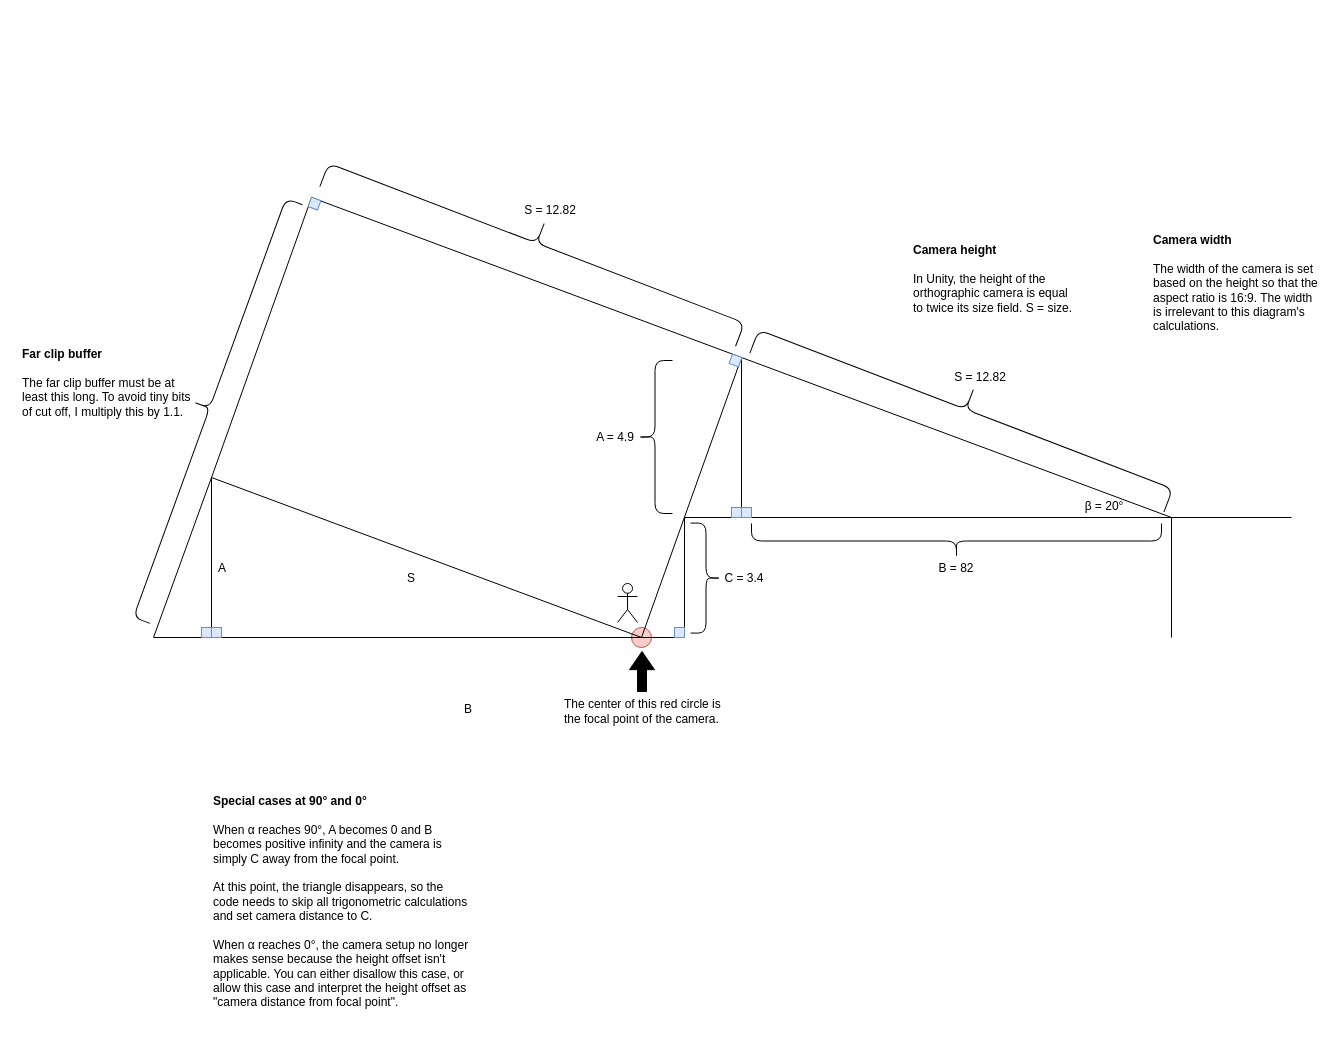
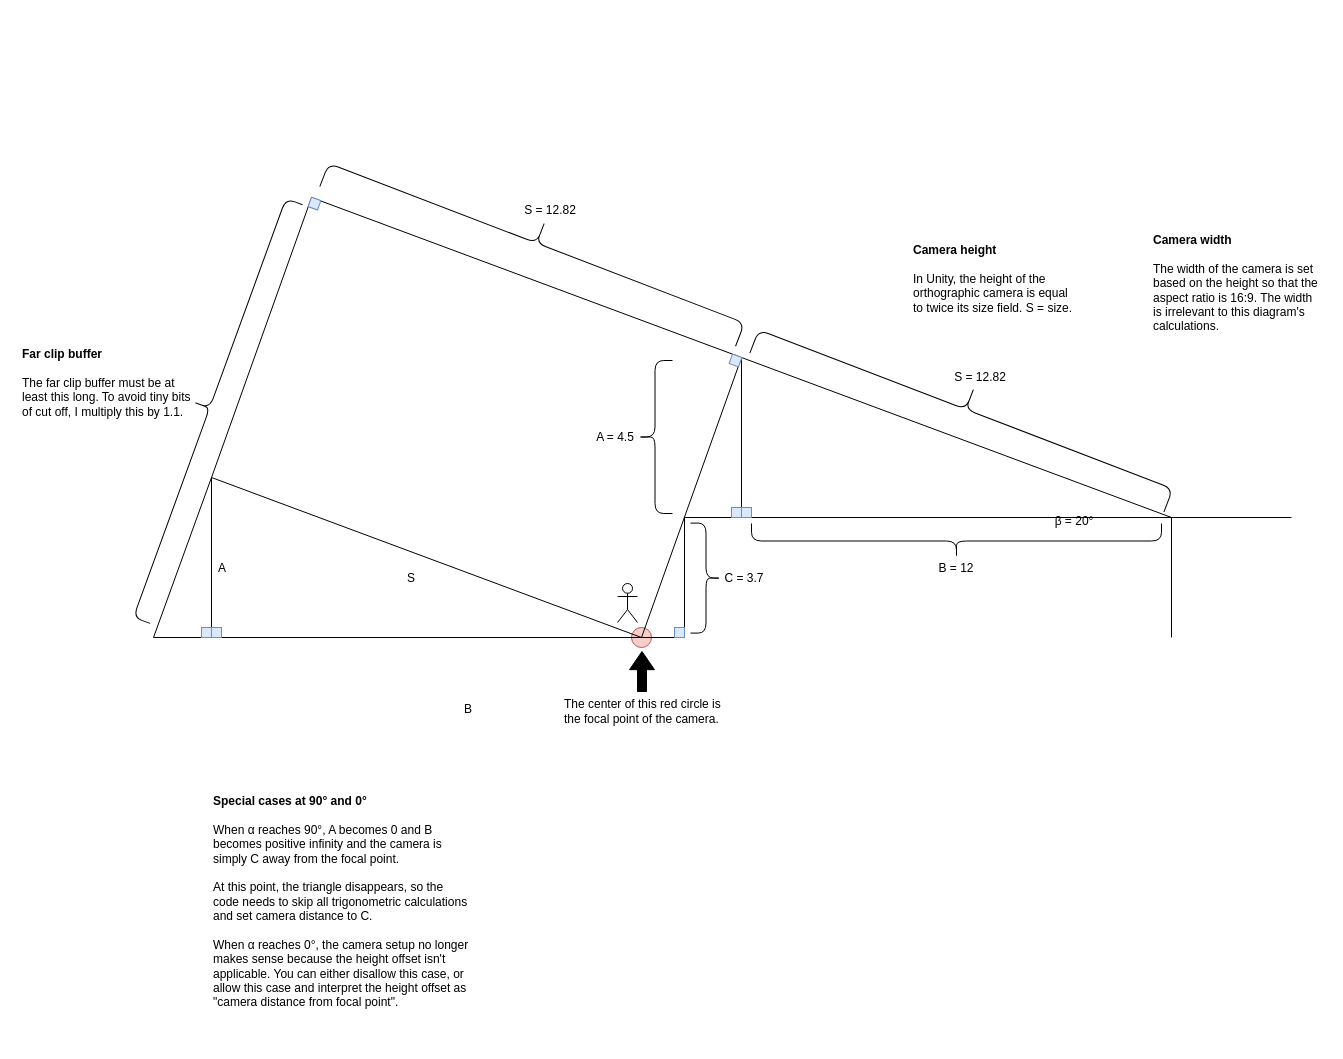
(616, 438) -> (616, 438)
(1105, 507) -> (1075, 522)
(957, 569) -> (957, 569)
(745, 579) -> (745, 579)
